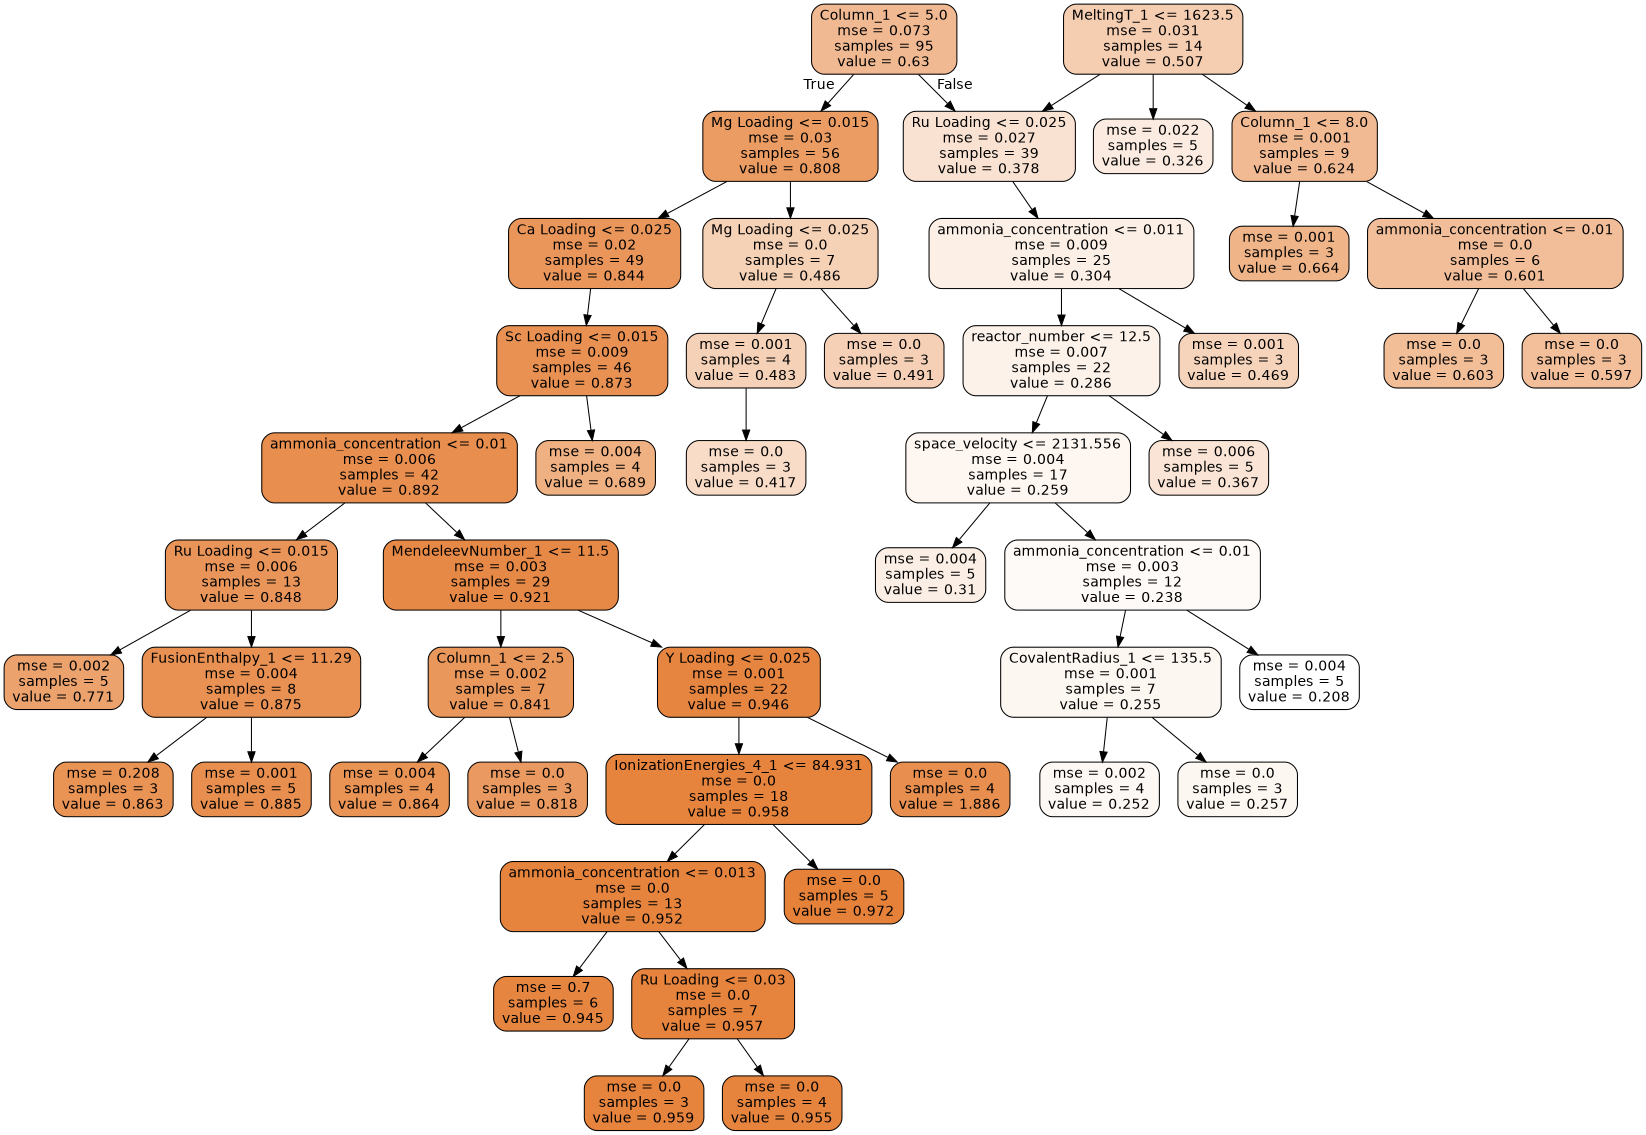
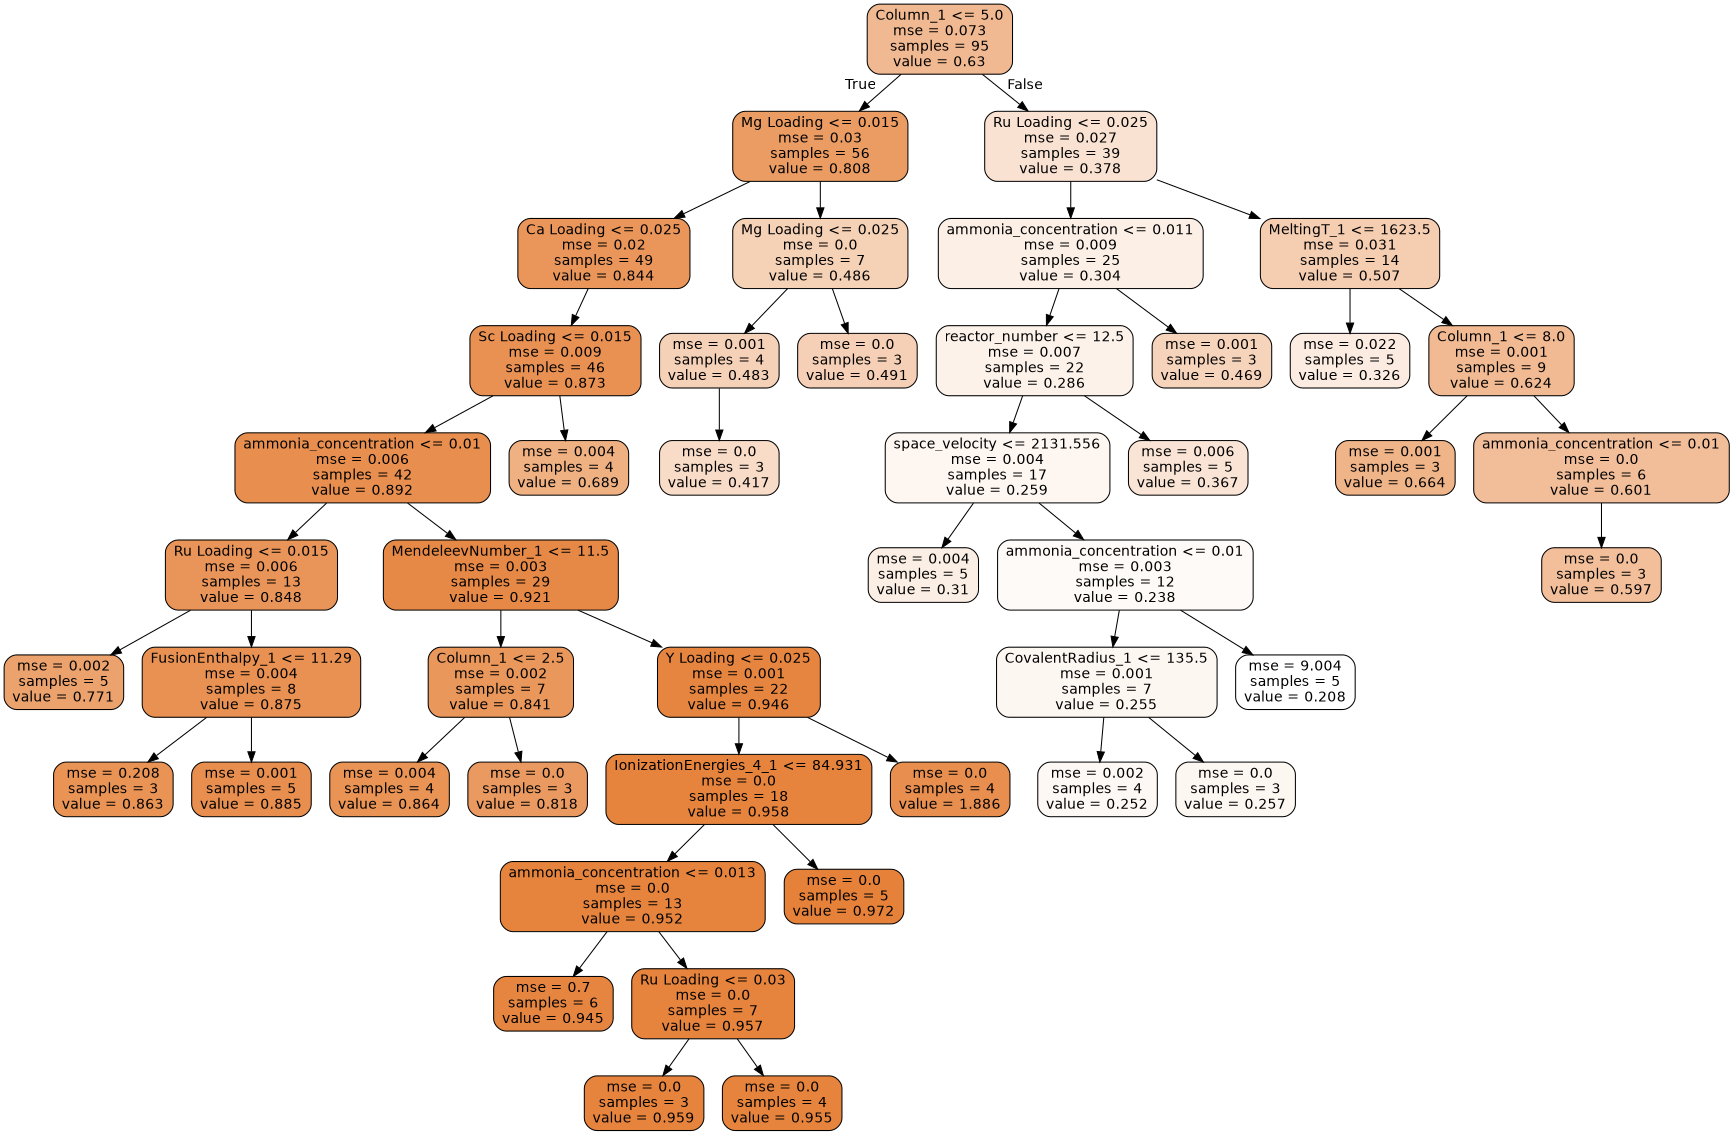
(1076, 90) -> (1203, 197)
(1444, 361) -> none
(1300, 682) -> (1295, 682)
